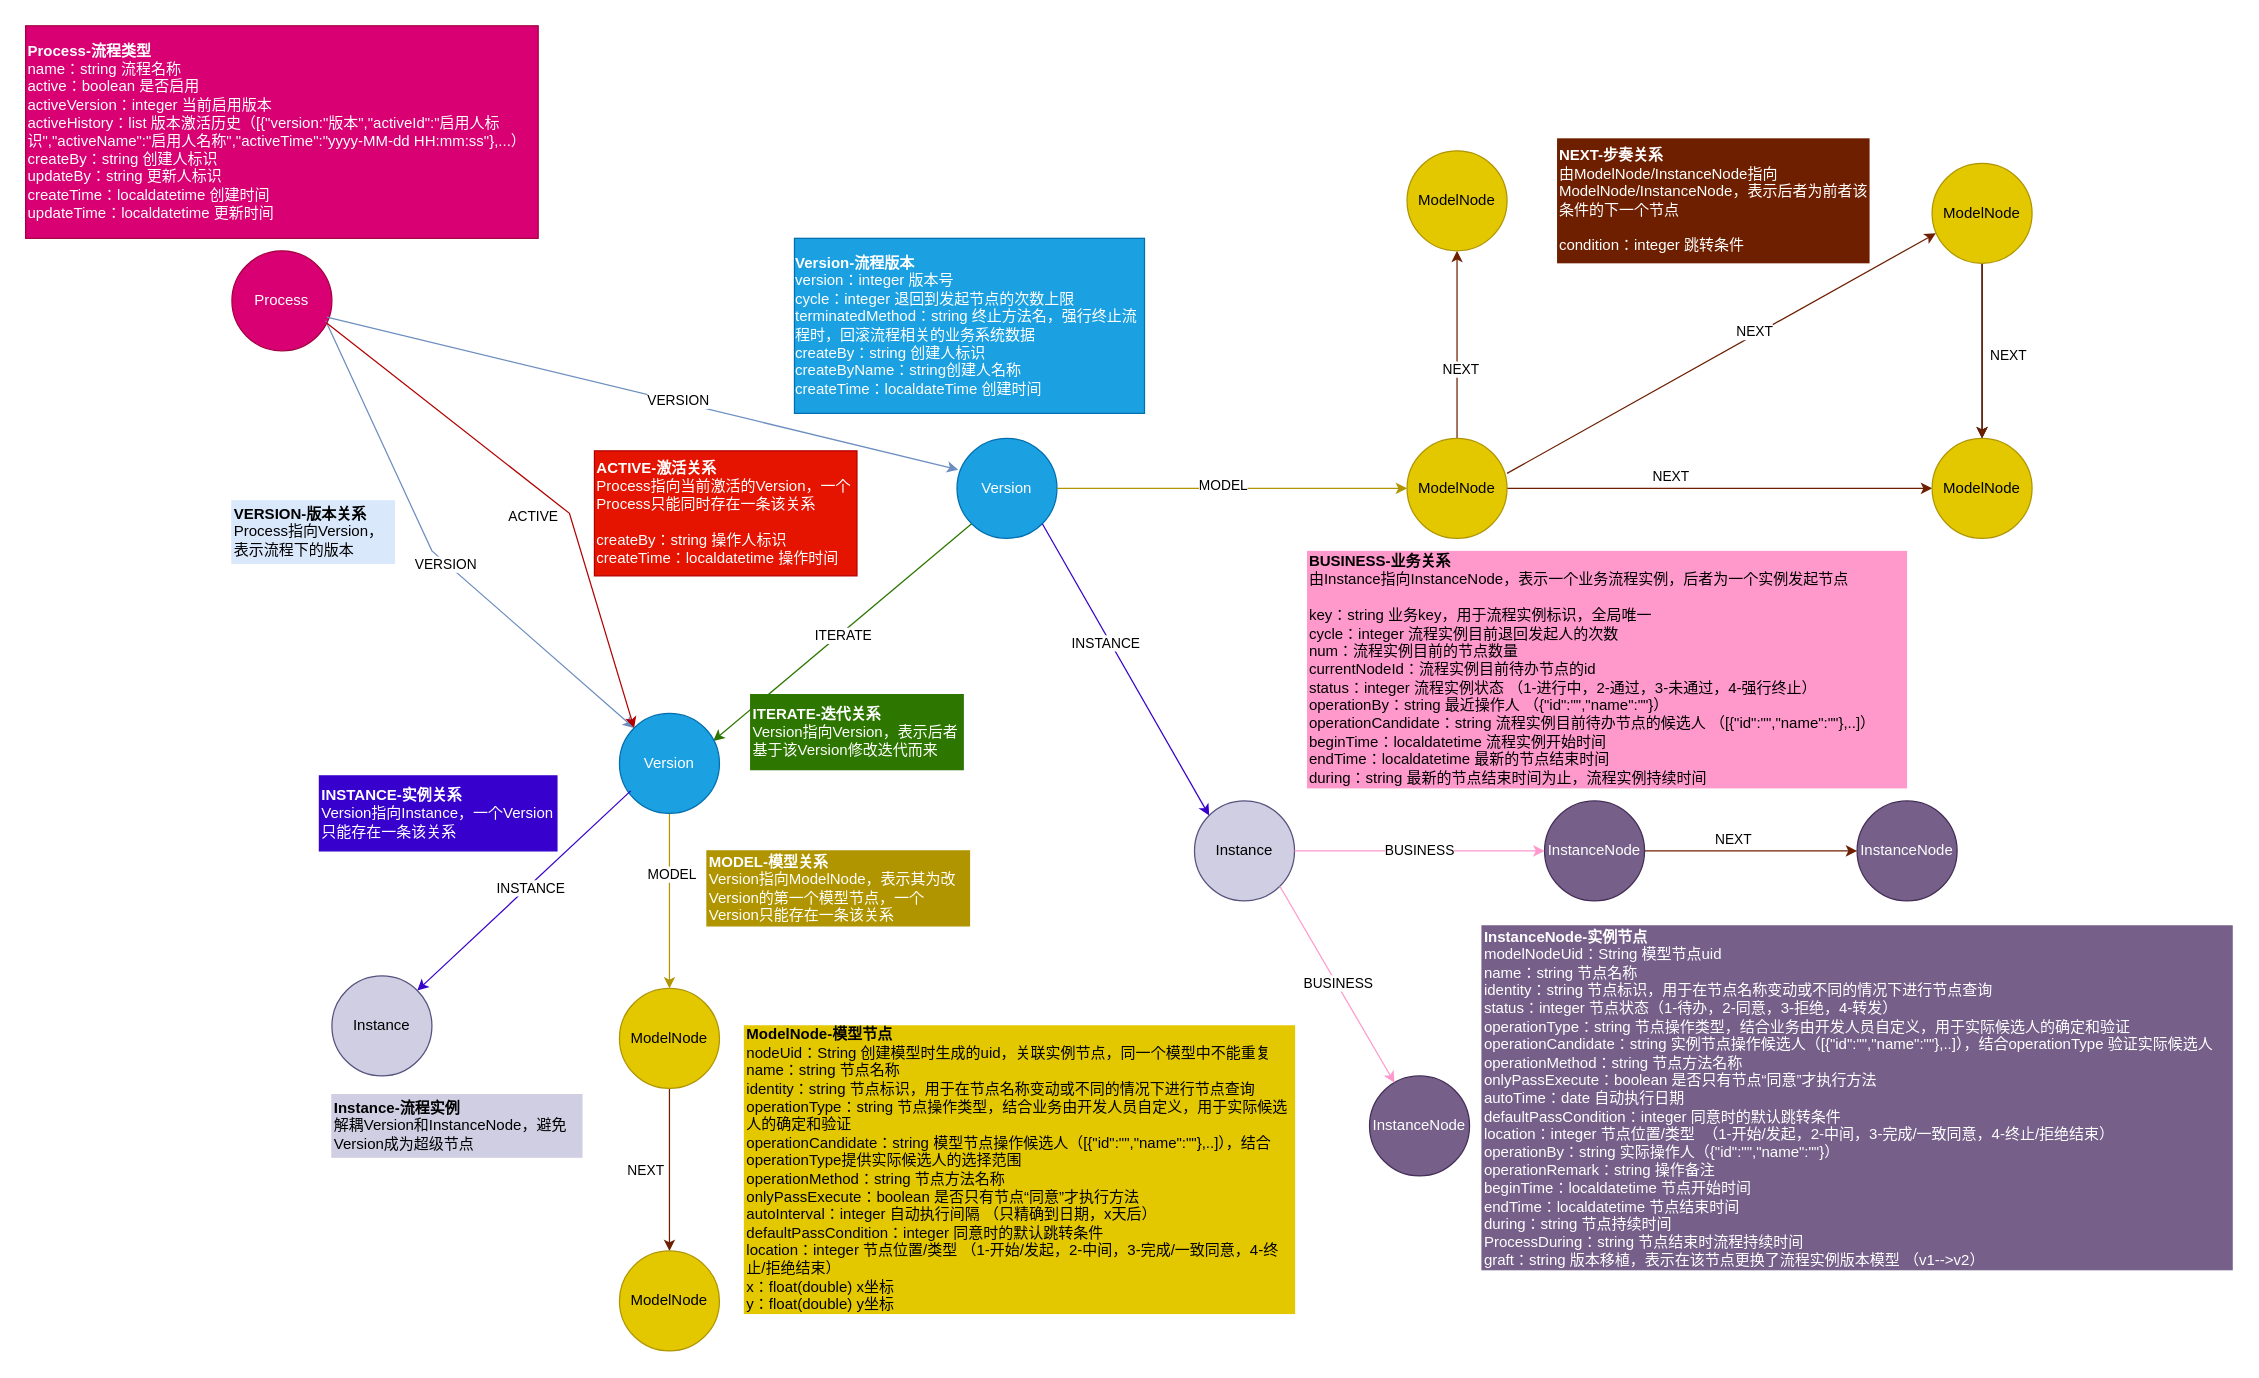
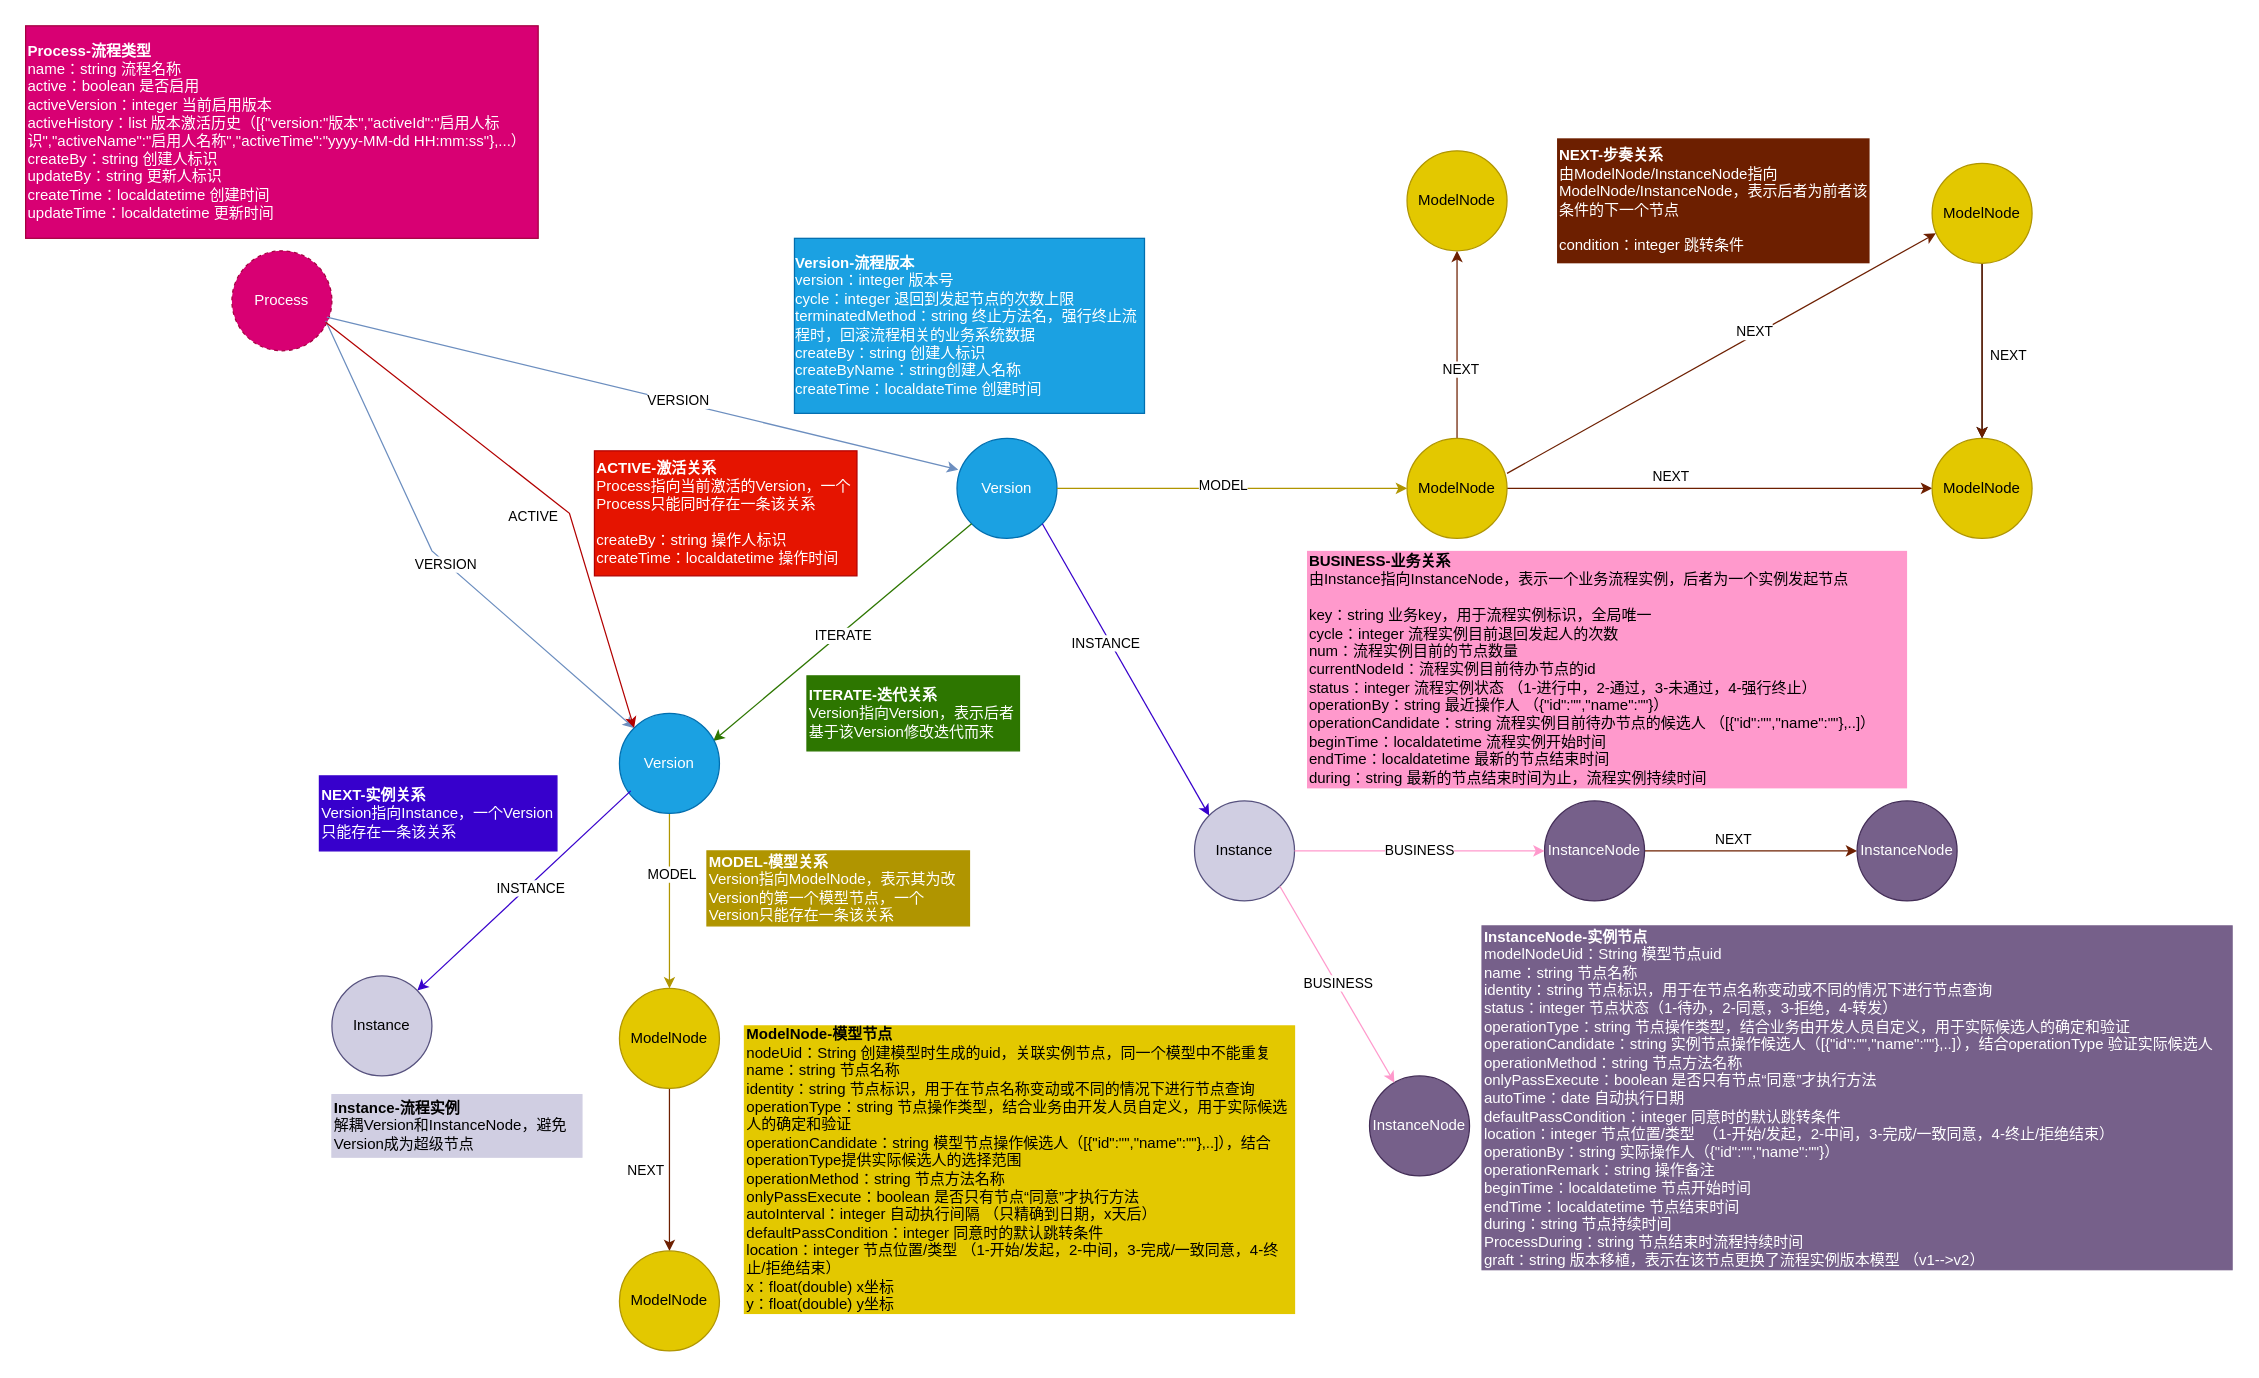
(282, 301) -> (282, 301)
(313, 532) -> none
(857, 732) -> (913, 713)
(439, 813) -> (439, 813)
